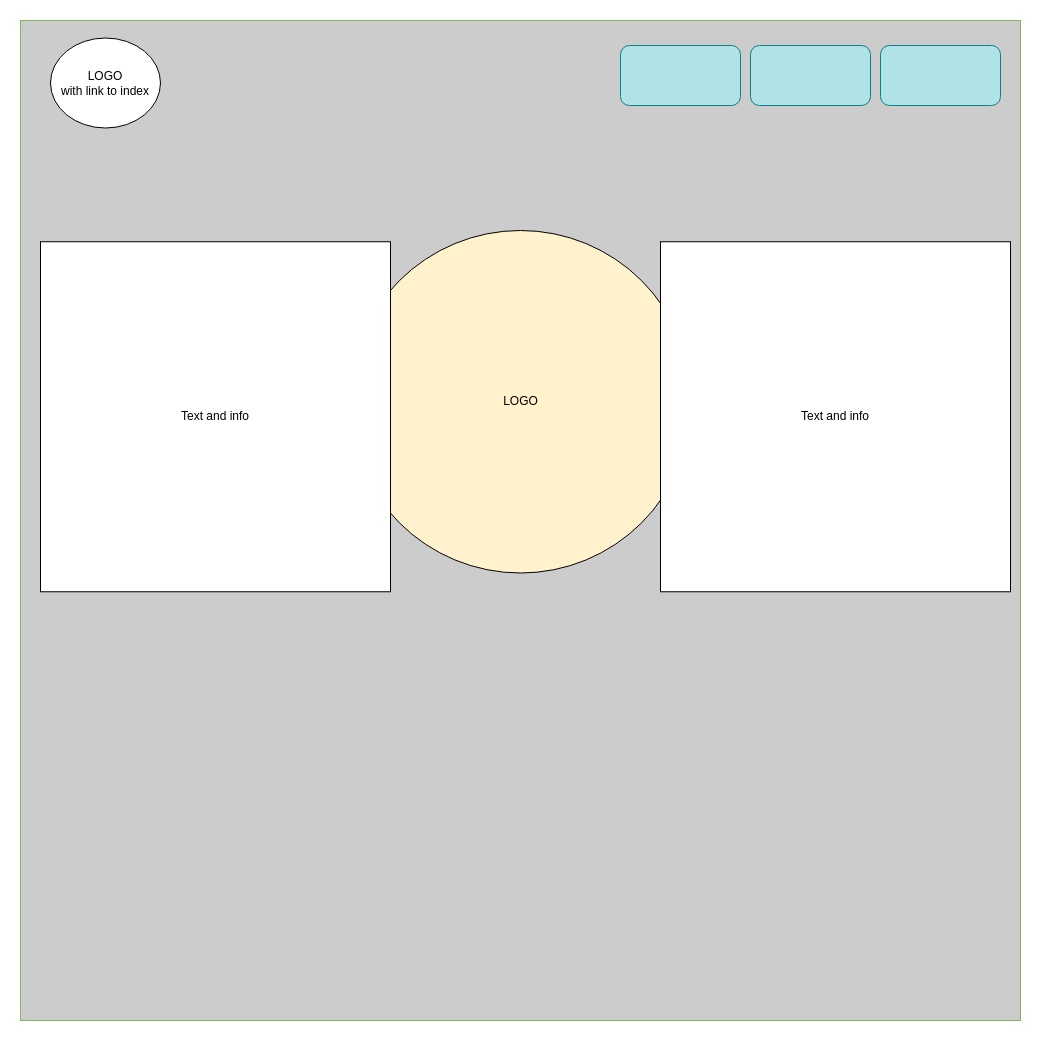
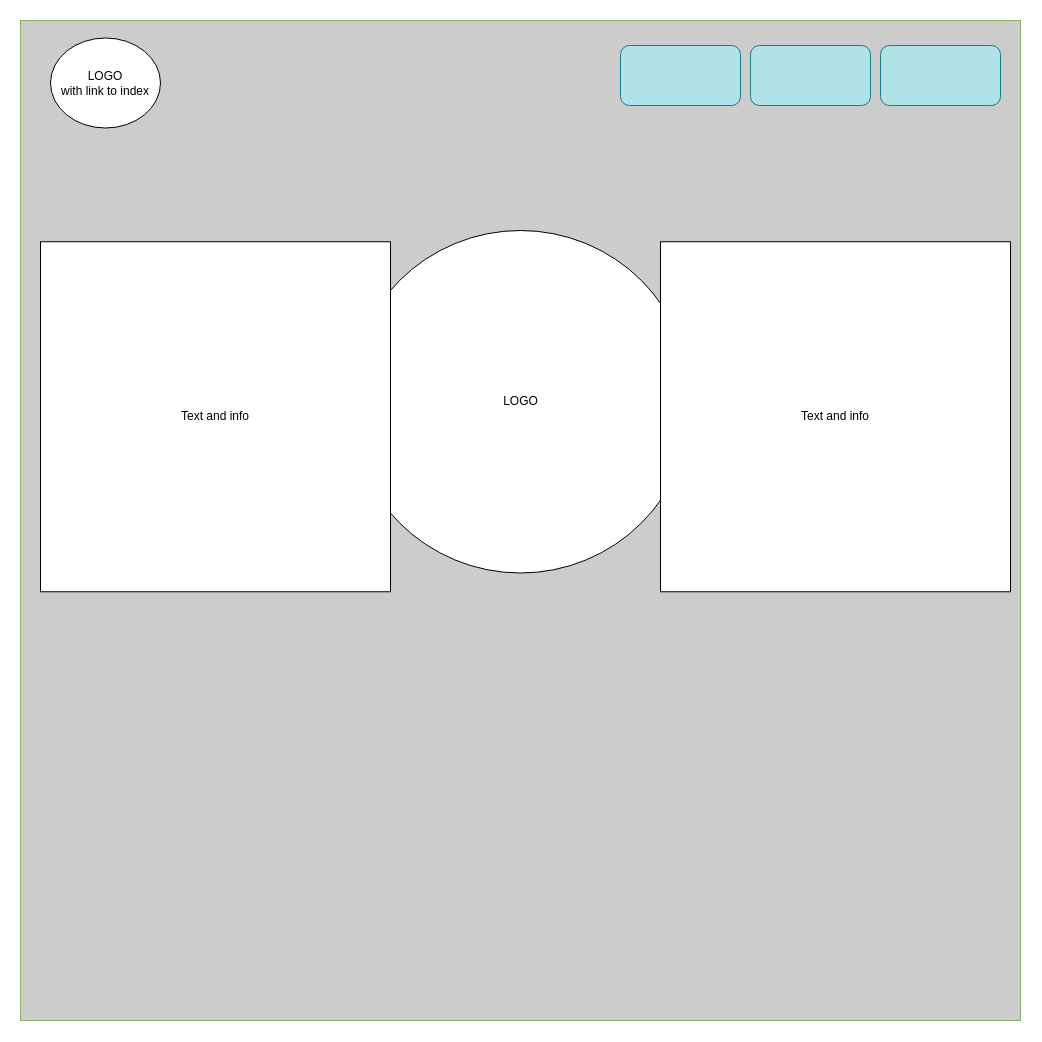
(521, 402) -> (521, 402)
